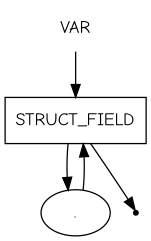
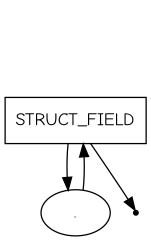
(76, 28) -> none
